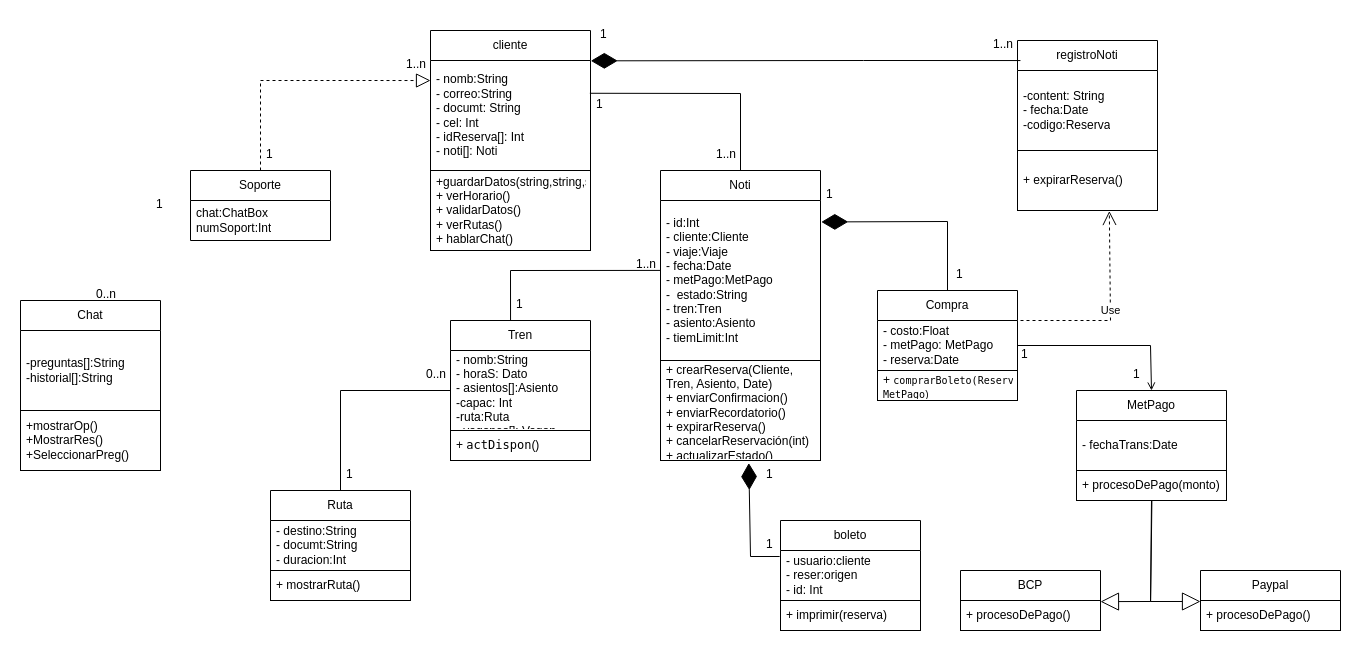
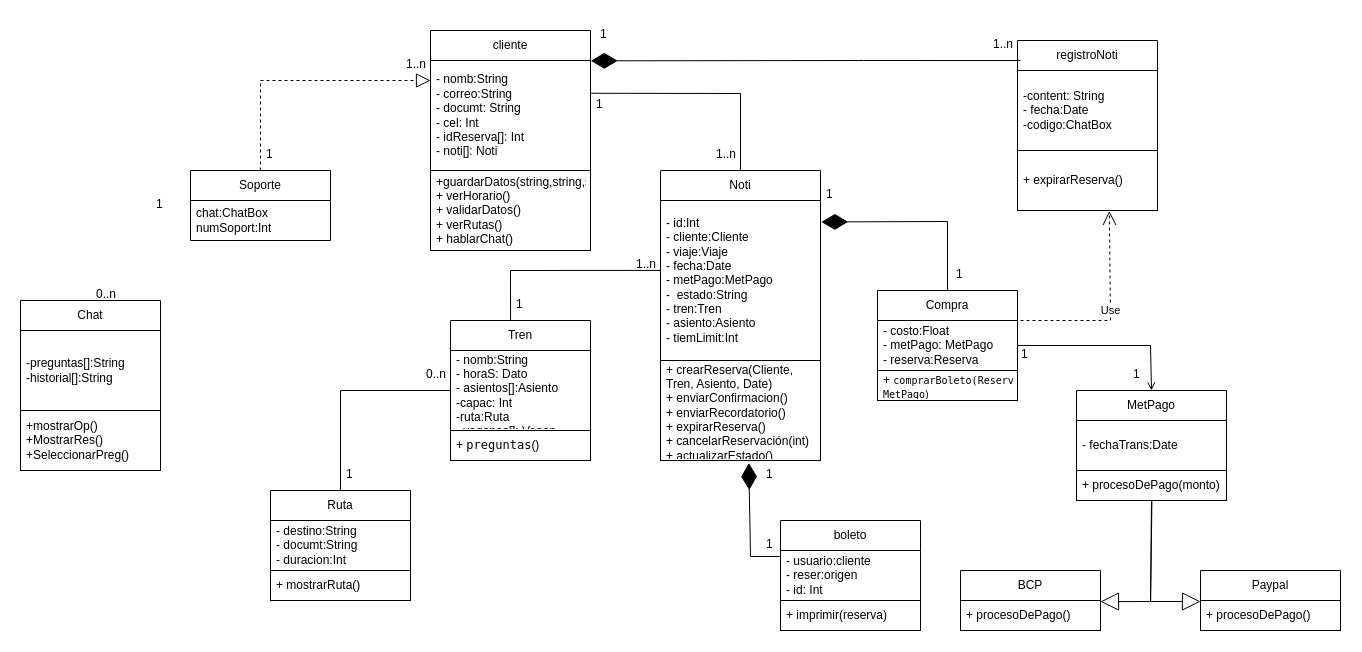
(1073, 111) -> (1073, 111)
(939, 346) -> (939, 346)
(499, 446) -> (500, 446)
